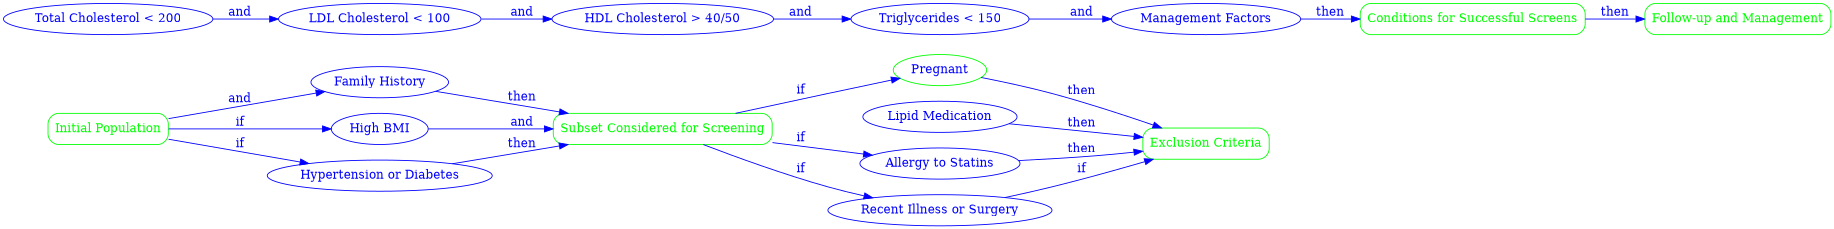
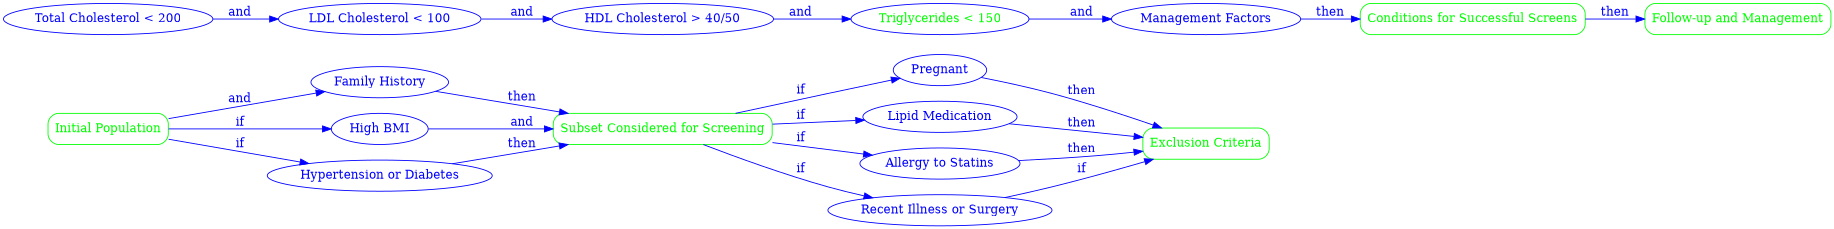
(940, 19) -> (940, 19)
(940, 70) -> (940, 70)
none -> (814, 122)
